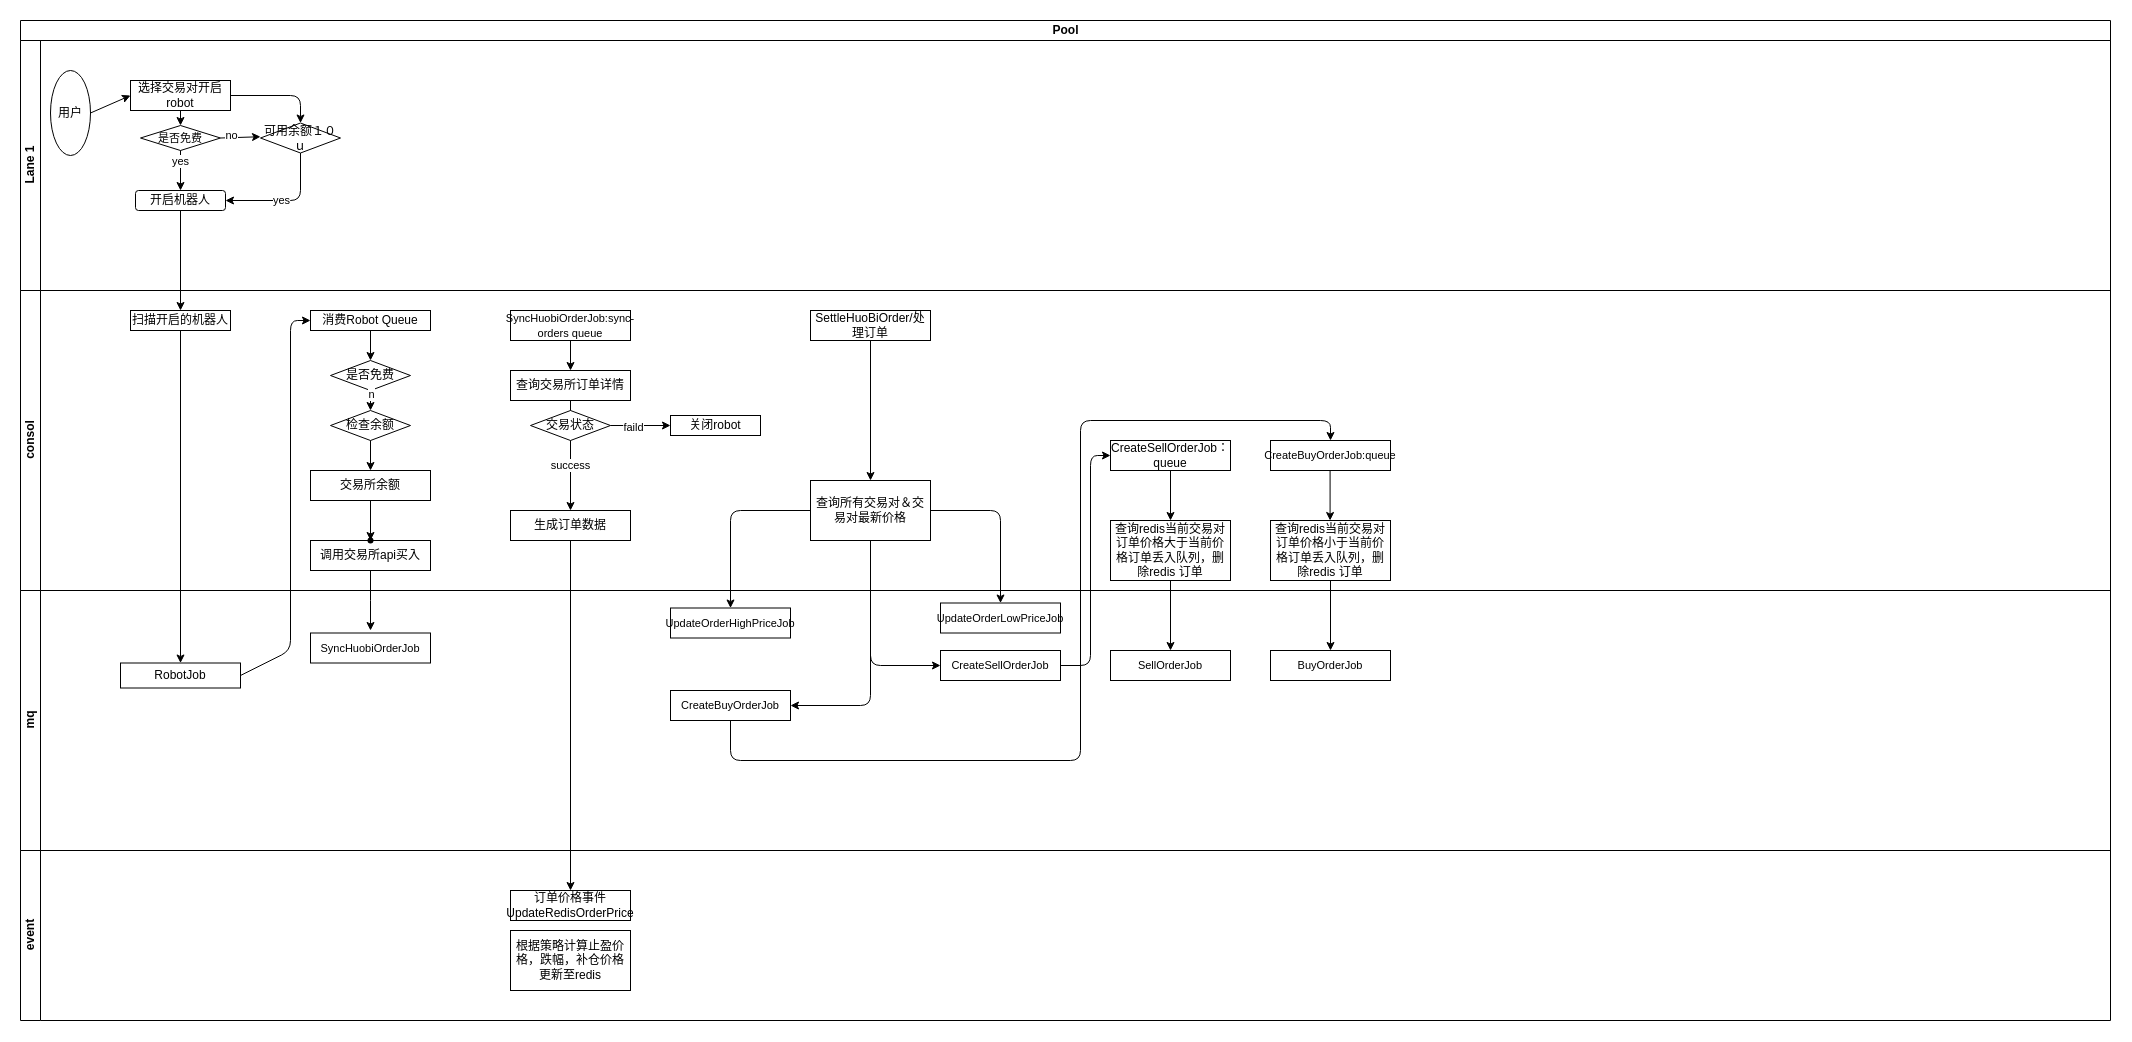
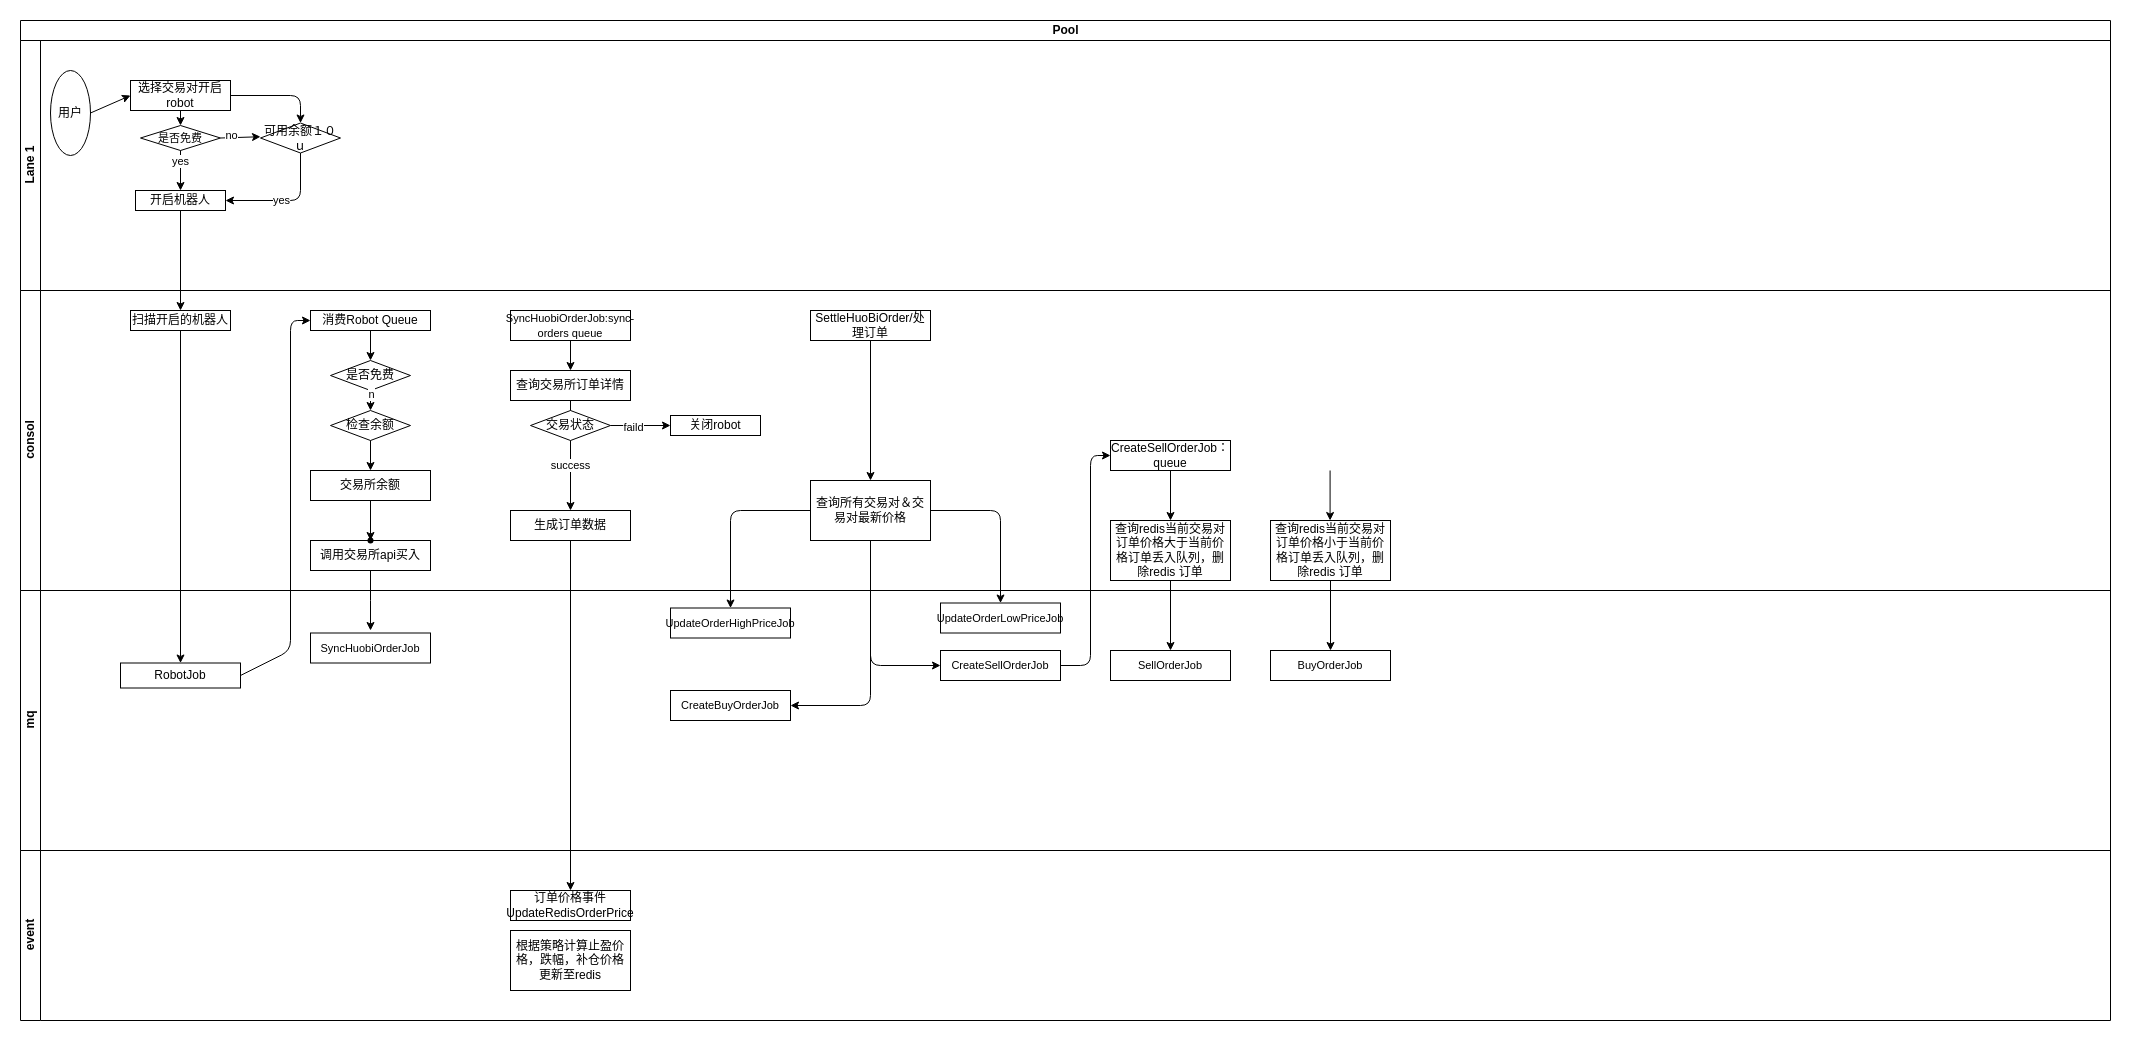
(181, 201) -> (181, 201)
(1331, 456) -> none
(1081, 653) -> none
